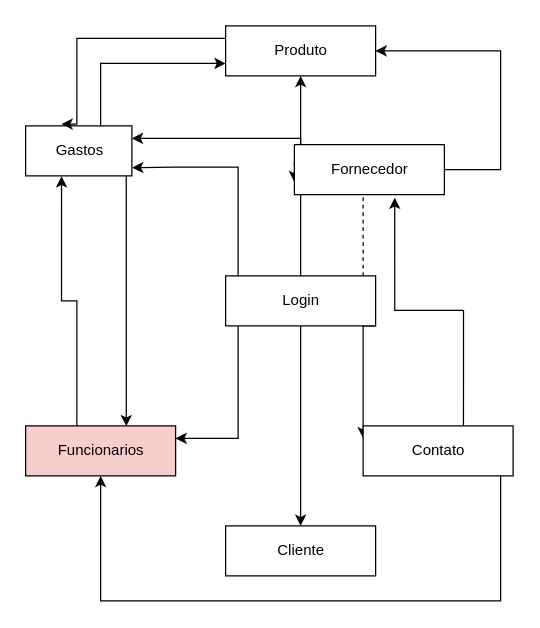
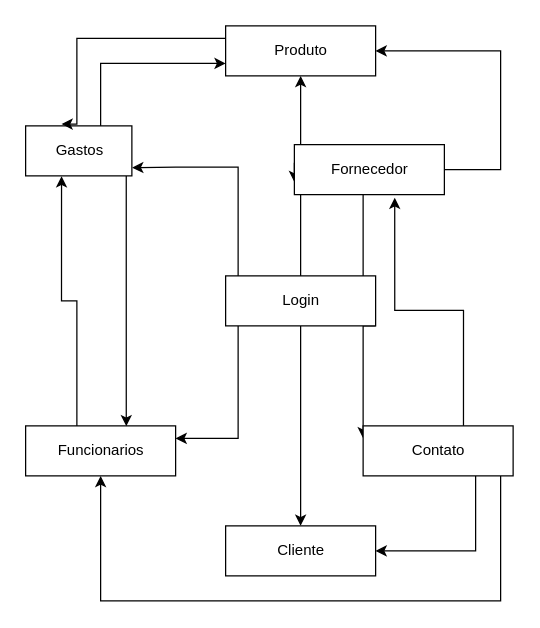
(218, 138) -> none
(363, 233) -> (363, 233)
(101, 451) -> (101, 451)
none -> (468, 551)
